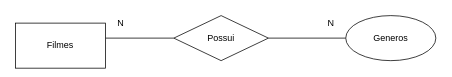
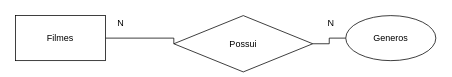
(221, 38) -> (243, 44)
(60, 45) -> (60, 38)
